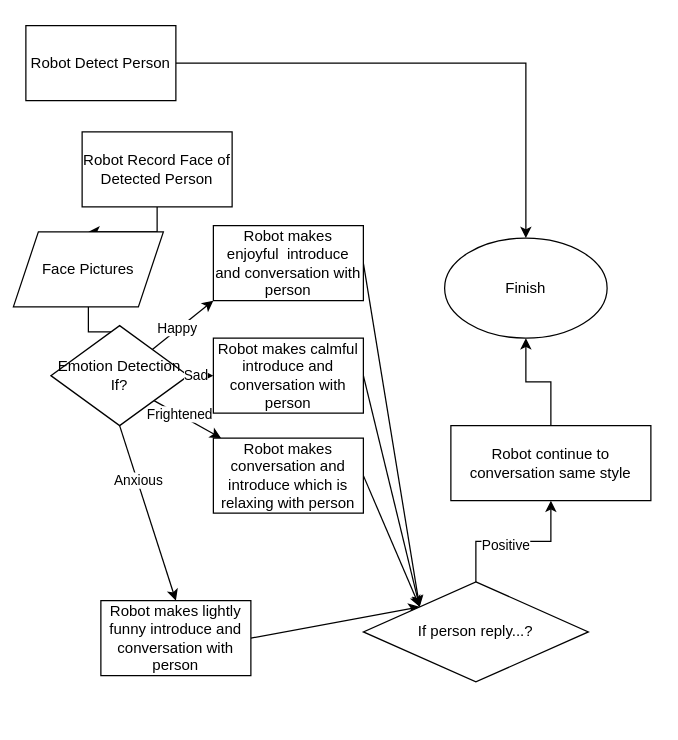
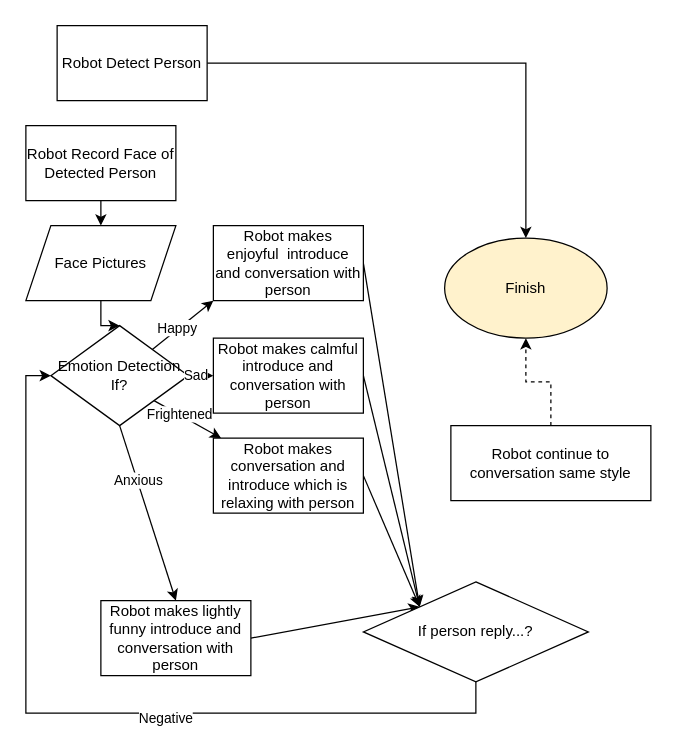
(101, 63) -> (132, 63)
(157, 169) -> (101, 163)
(88, 269) -> (101, 263)
(526, 288) -> (526, 288)
(541, 382) -> (541, 382)
(509, 541) -> none
none -> (90, 713)
